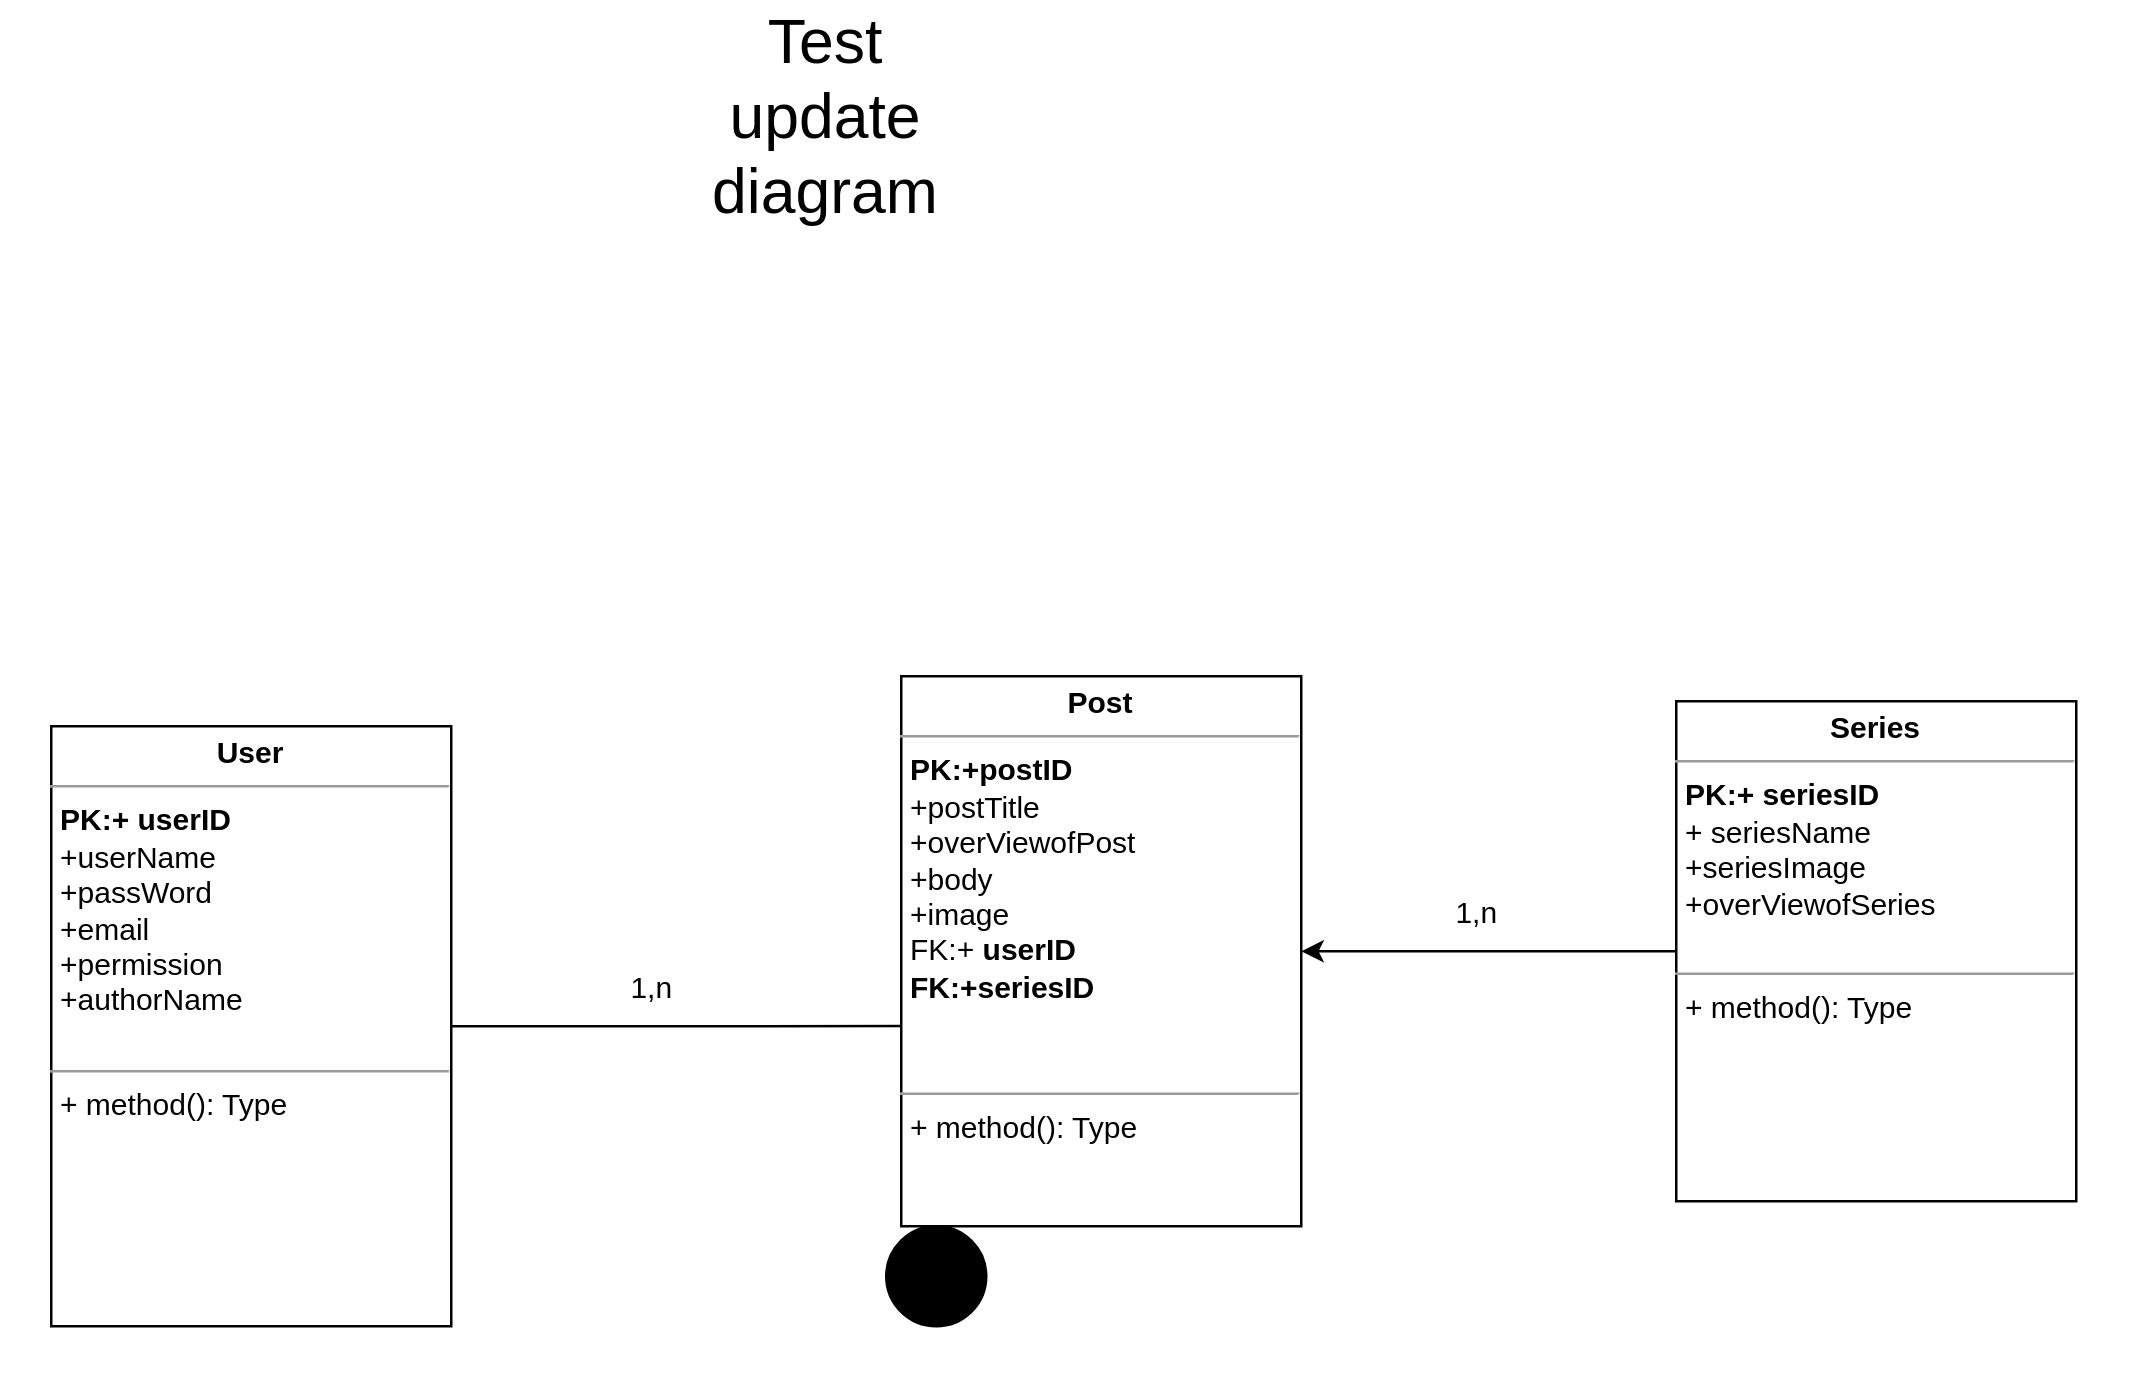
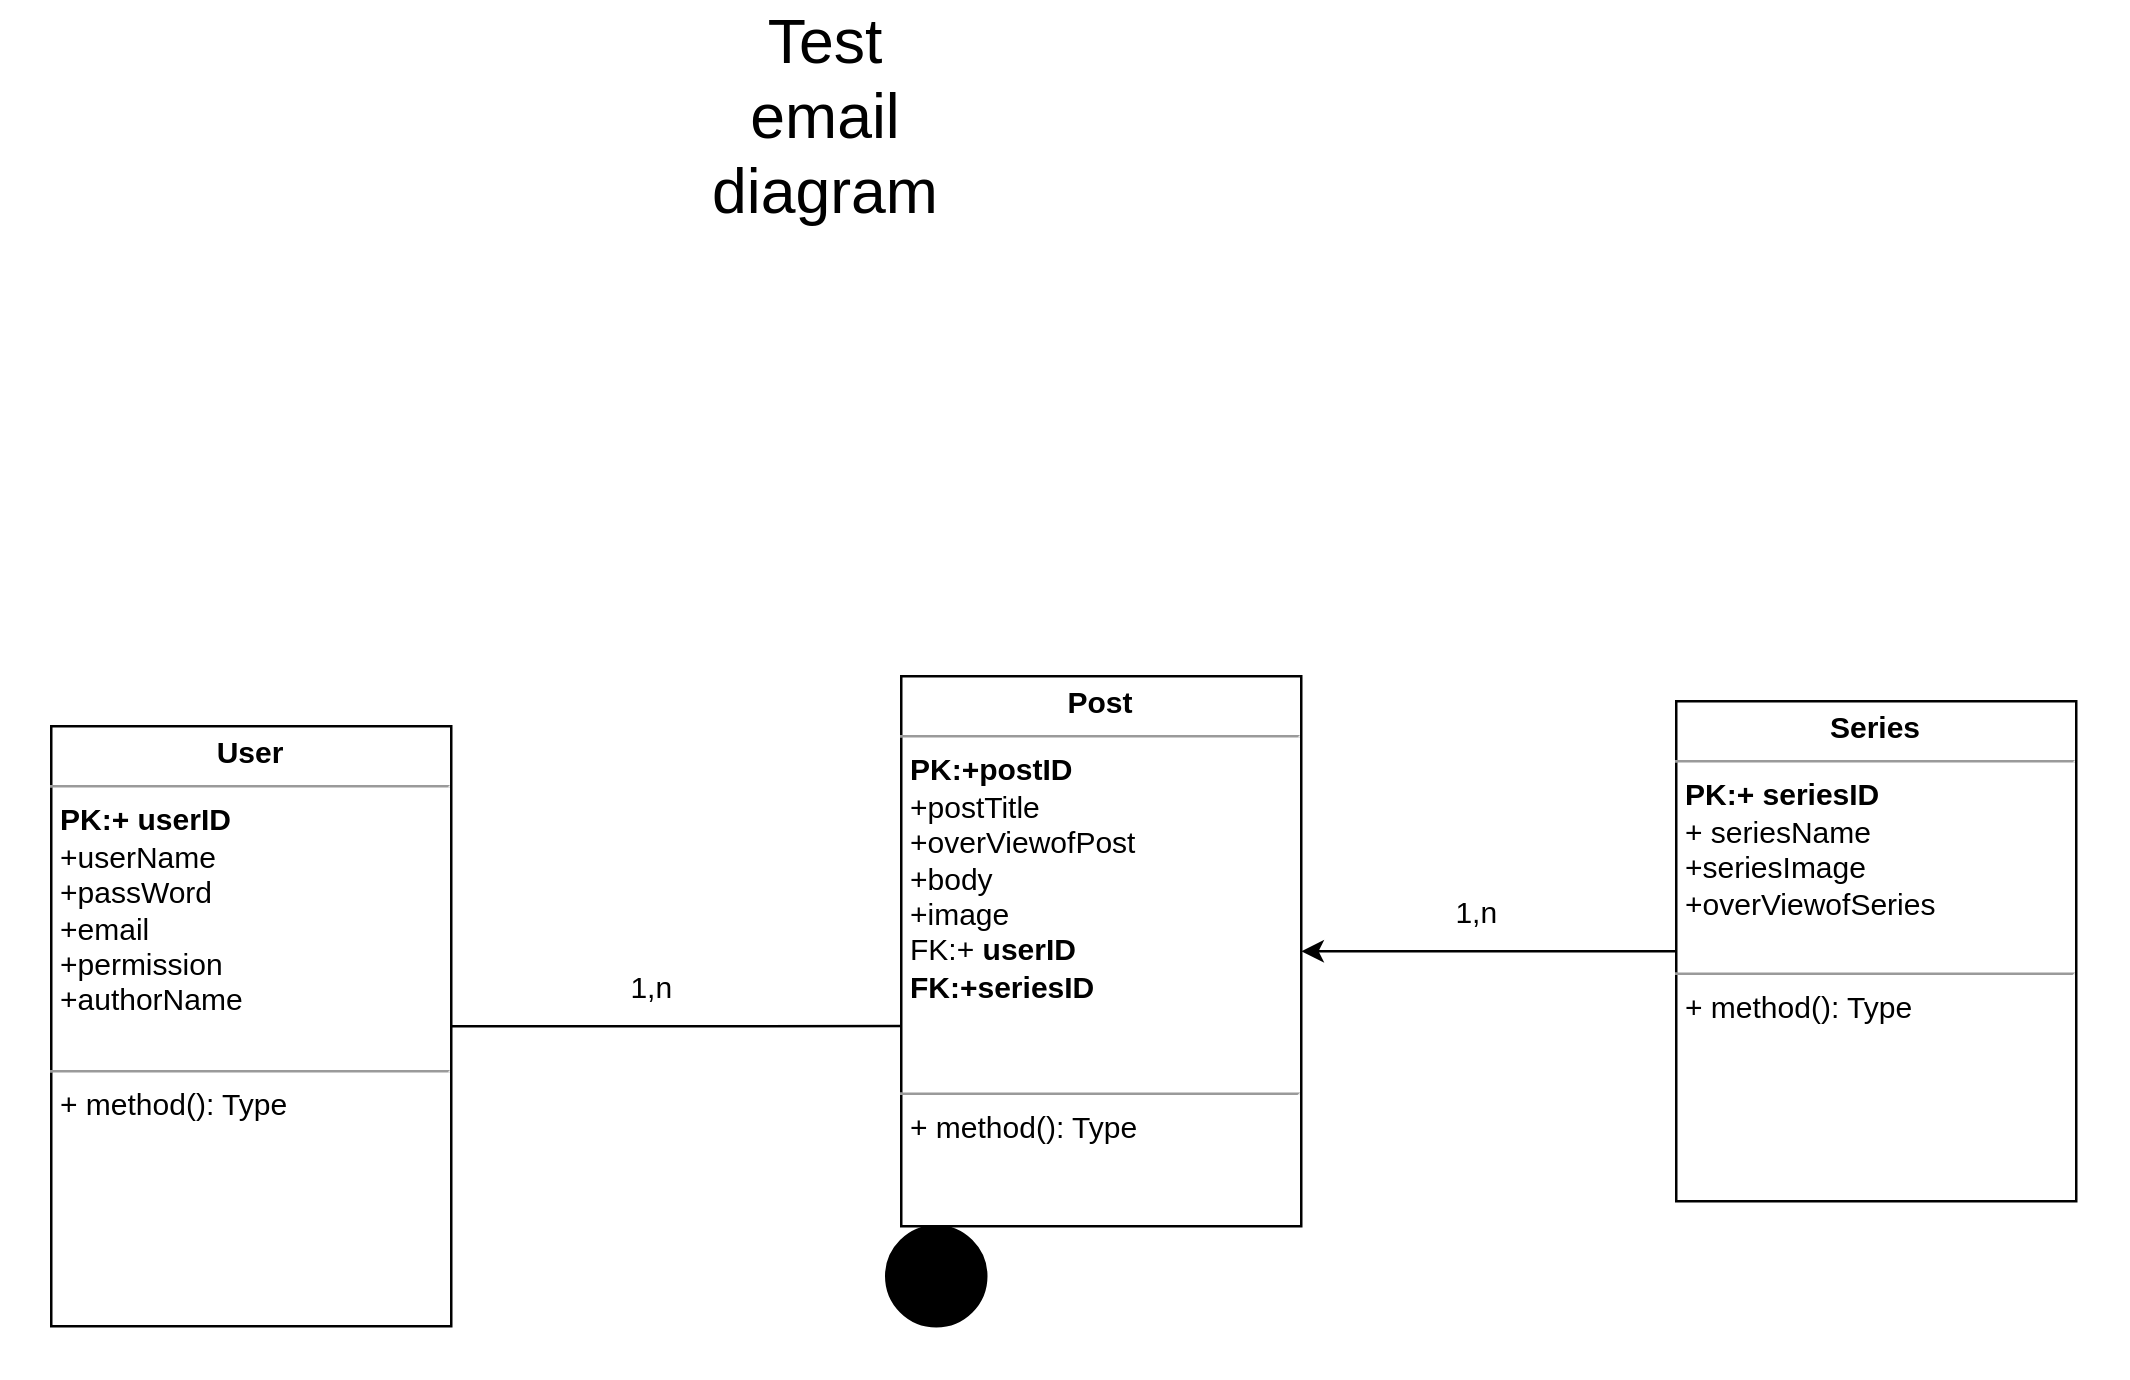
(826, 114) -> (826, 114)
